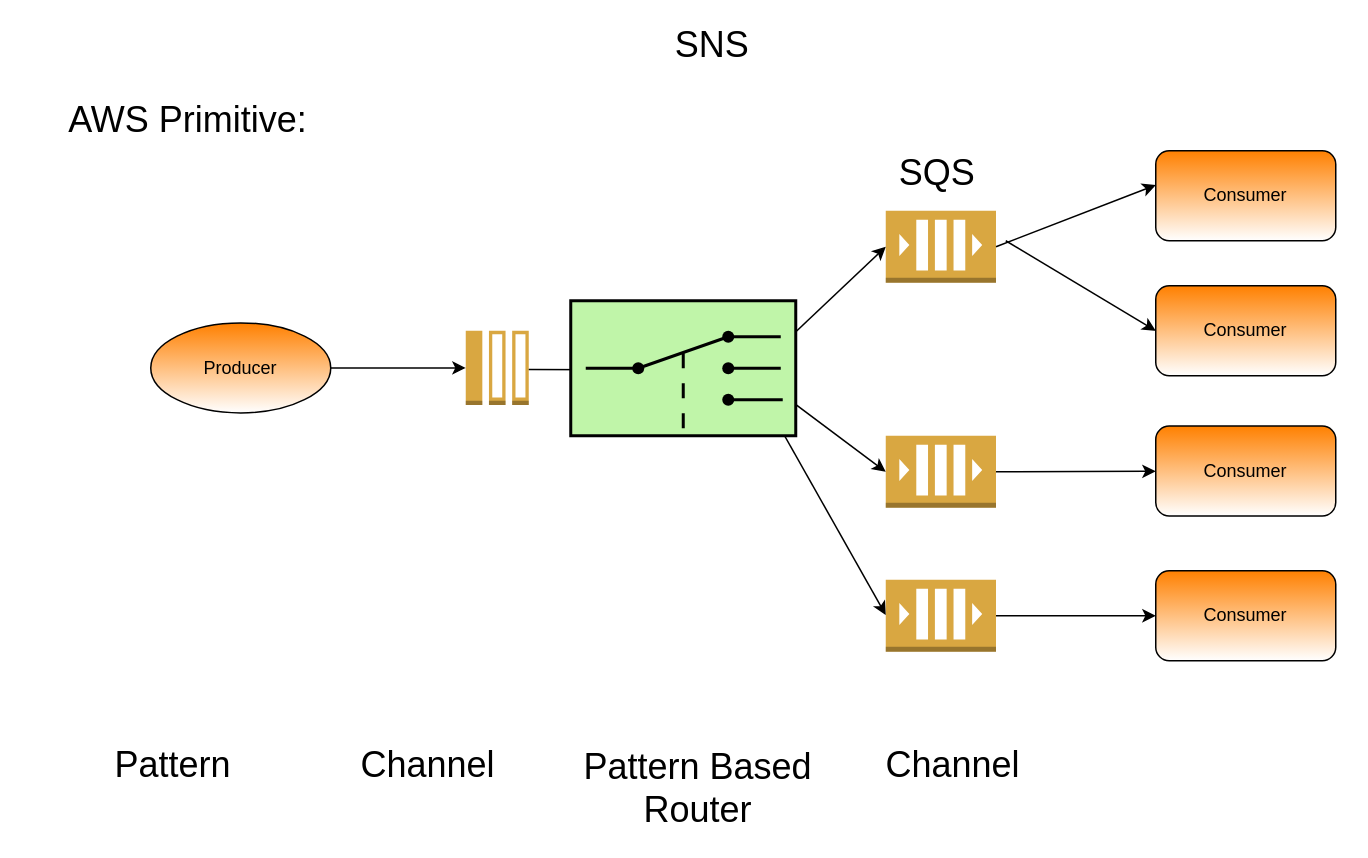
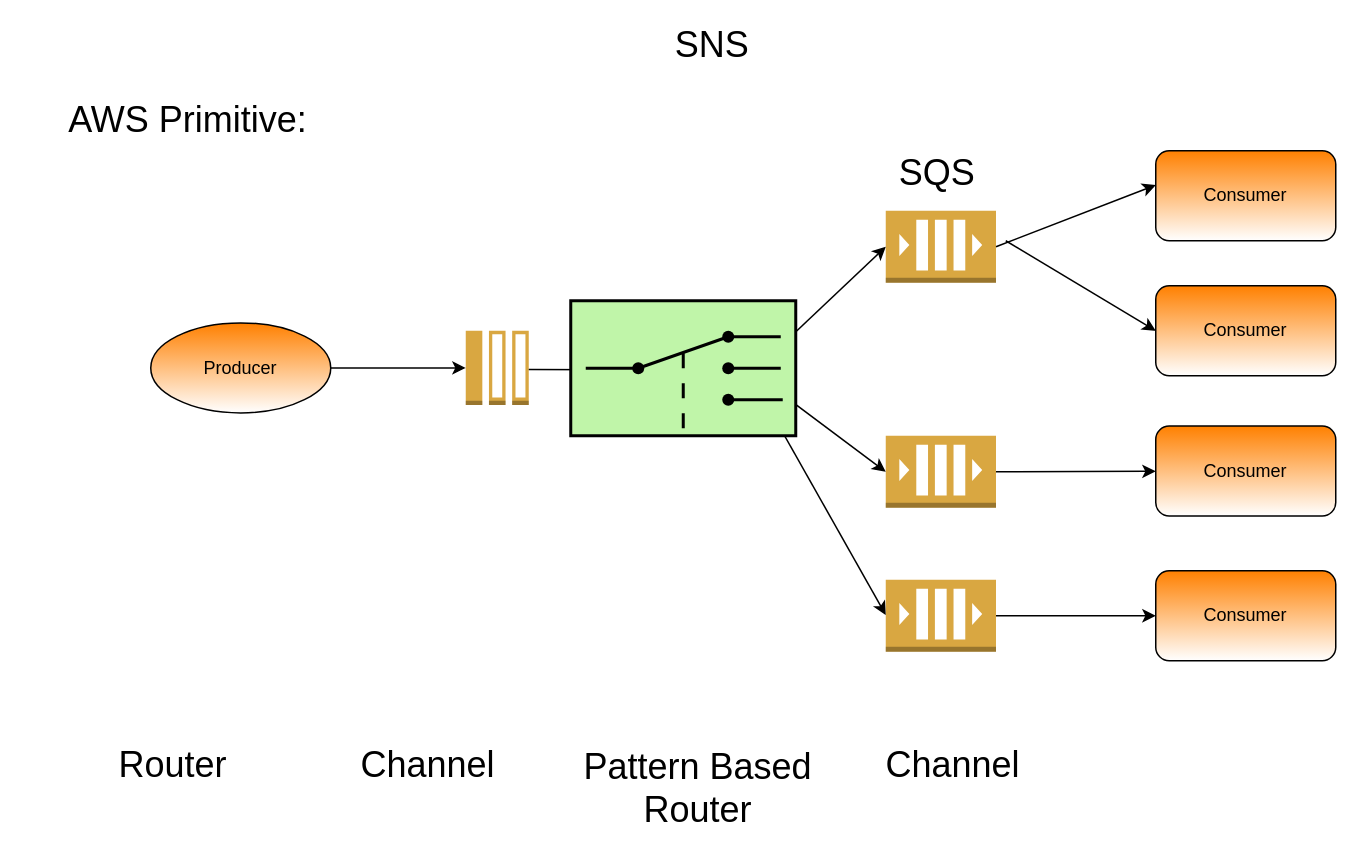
(173, 766) -> (173, 766)
